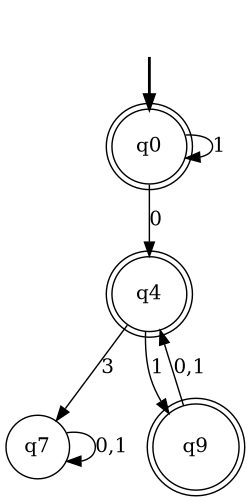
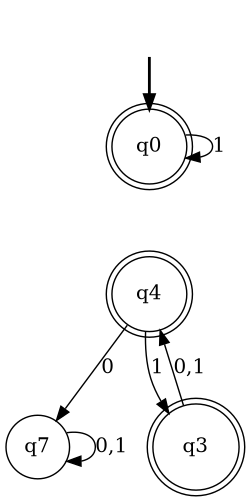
(149, 213) -> none
(108, 368) -> (108, 368)
(196, 447) -> (196, 447)
